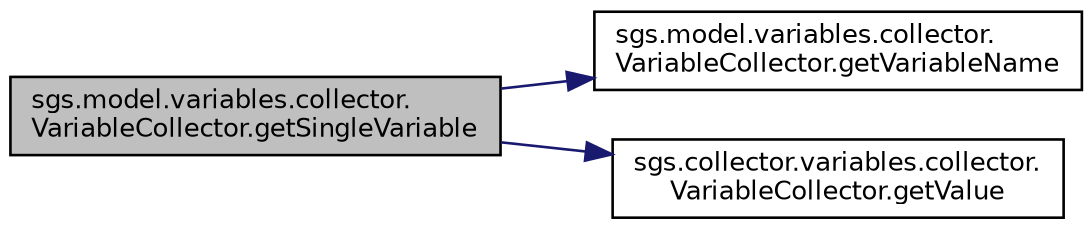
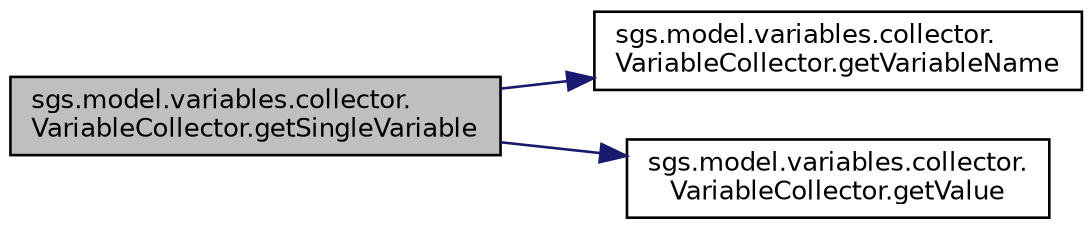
(838, 179) -> (838, 179)
